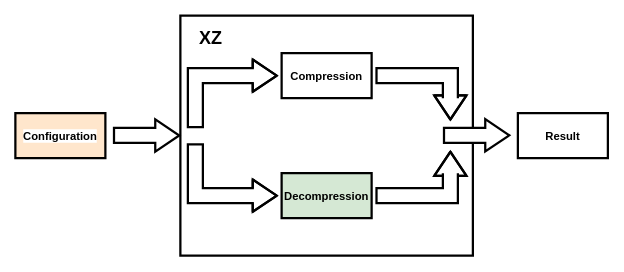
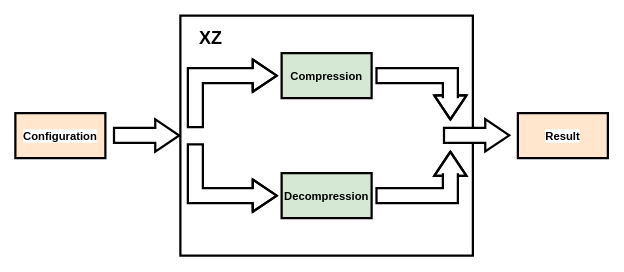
(327, 75) -> (327, 75)
(563, 135) -> (563, 135)
